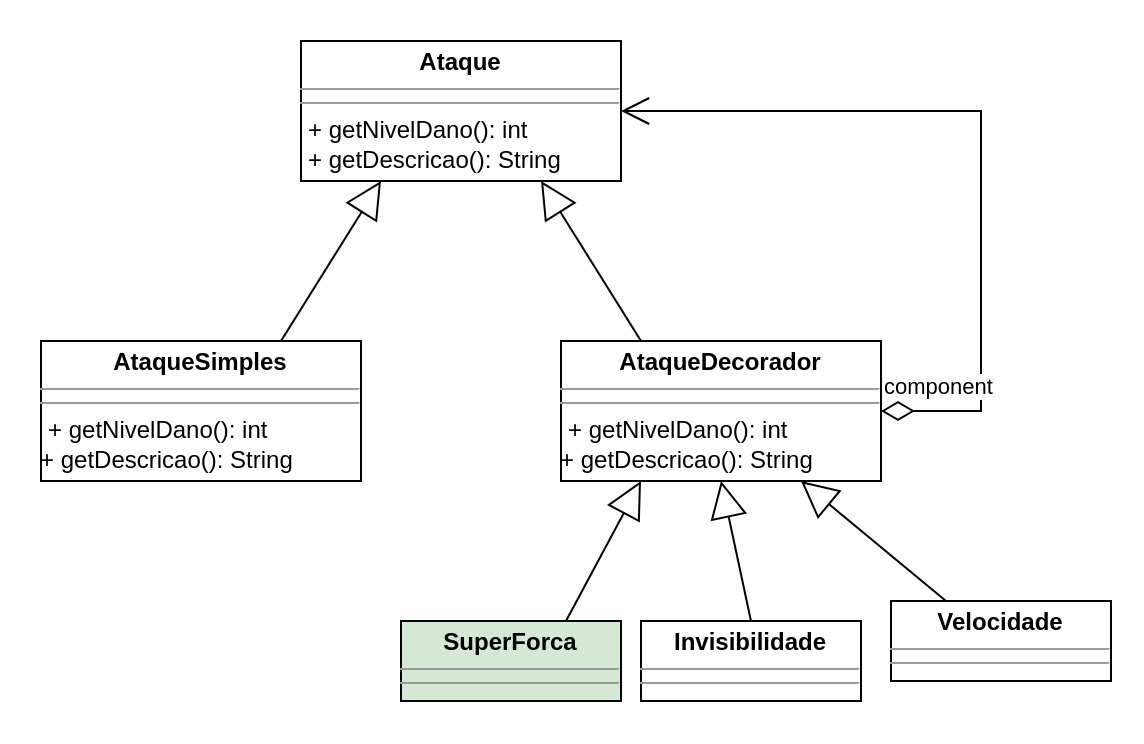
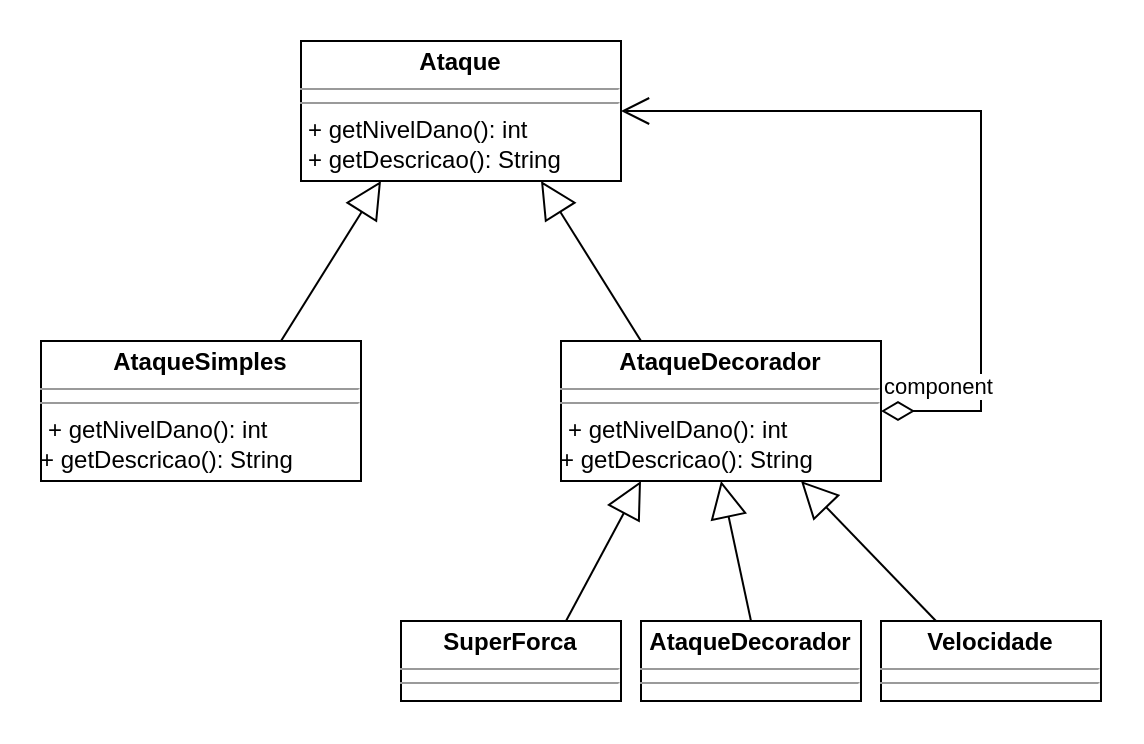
(719, 635) -> (742, 635)
(1001, 641) -> (991, 661)
(511, 661) -> (511, 661)
